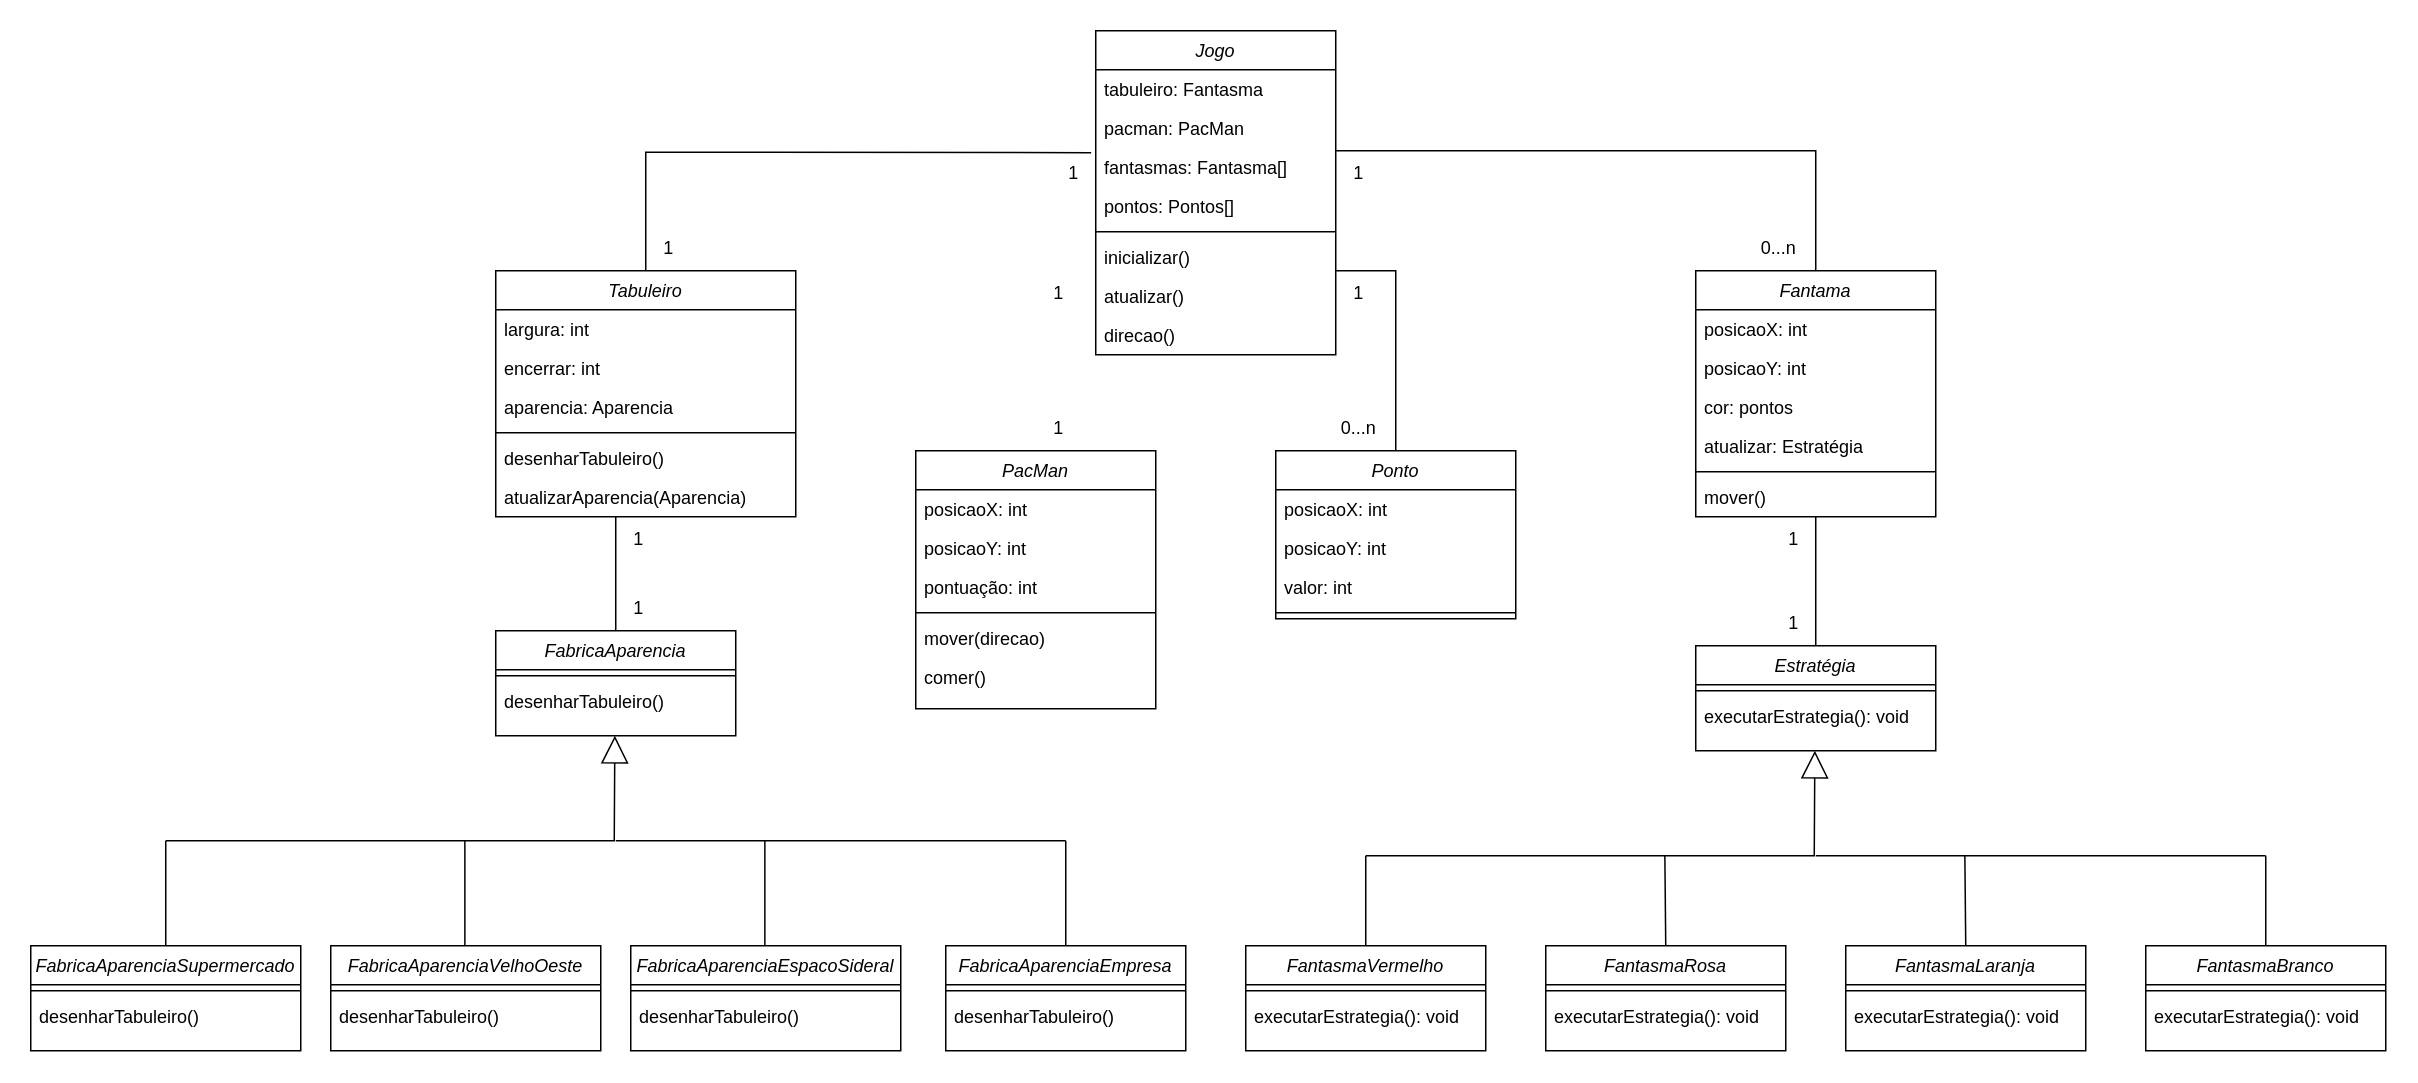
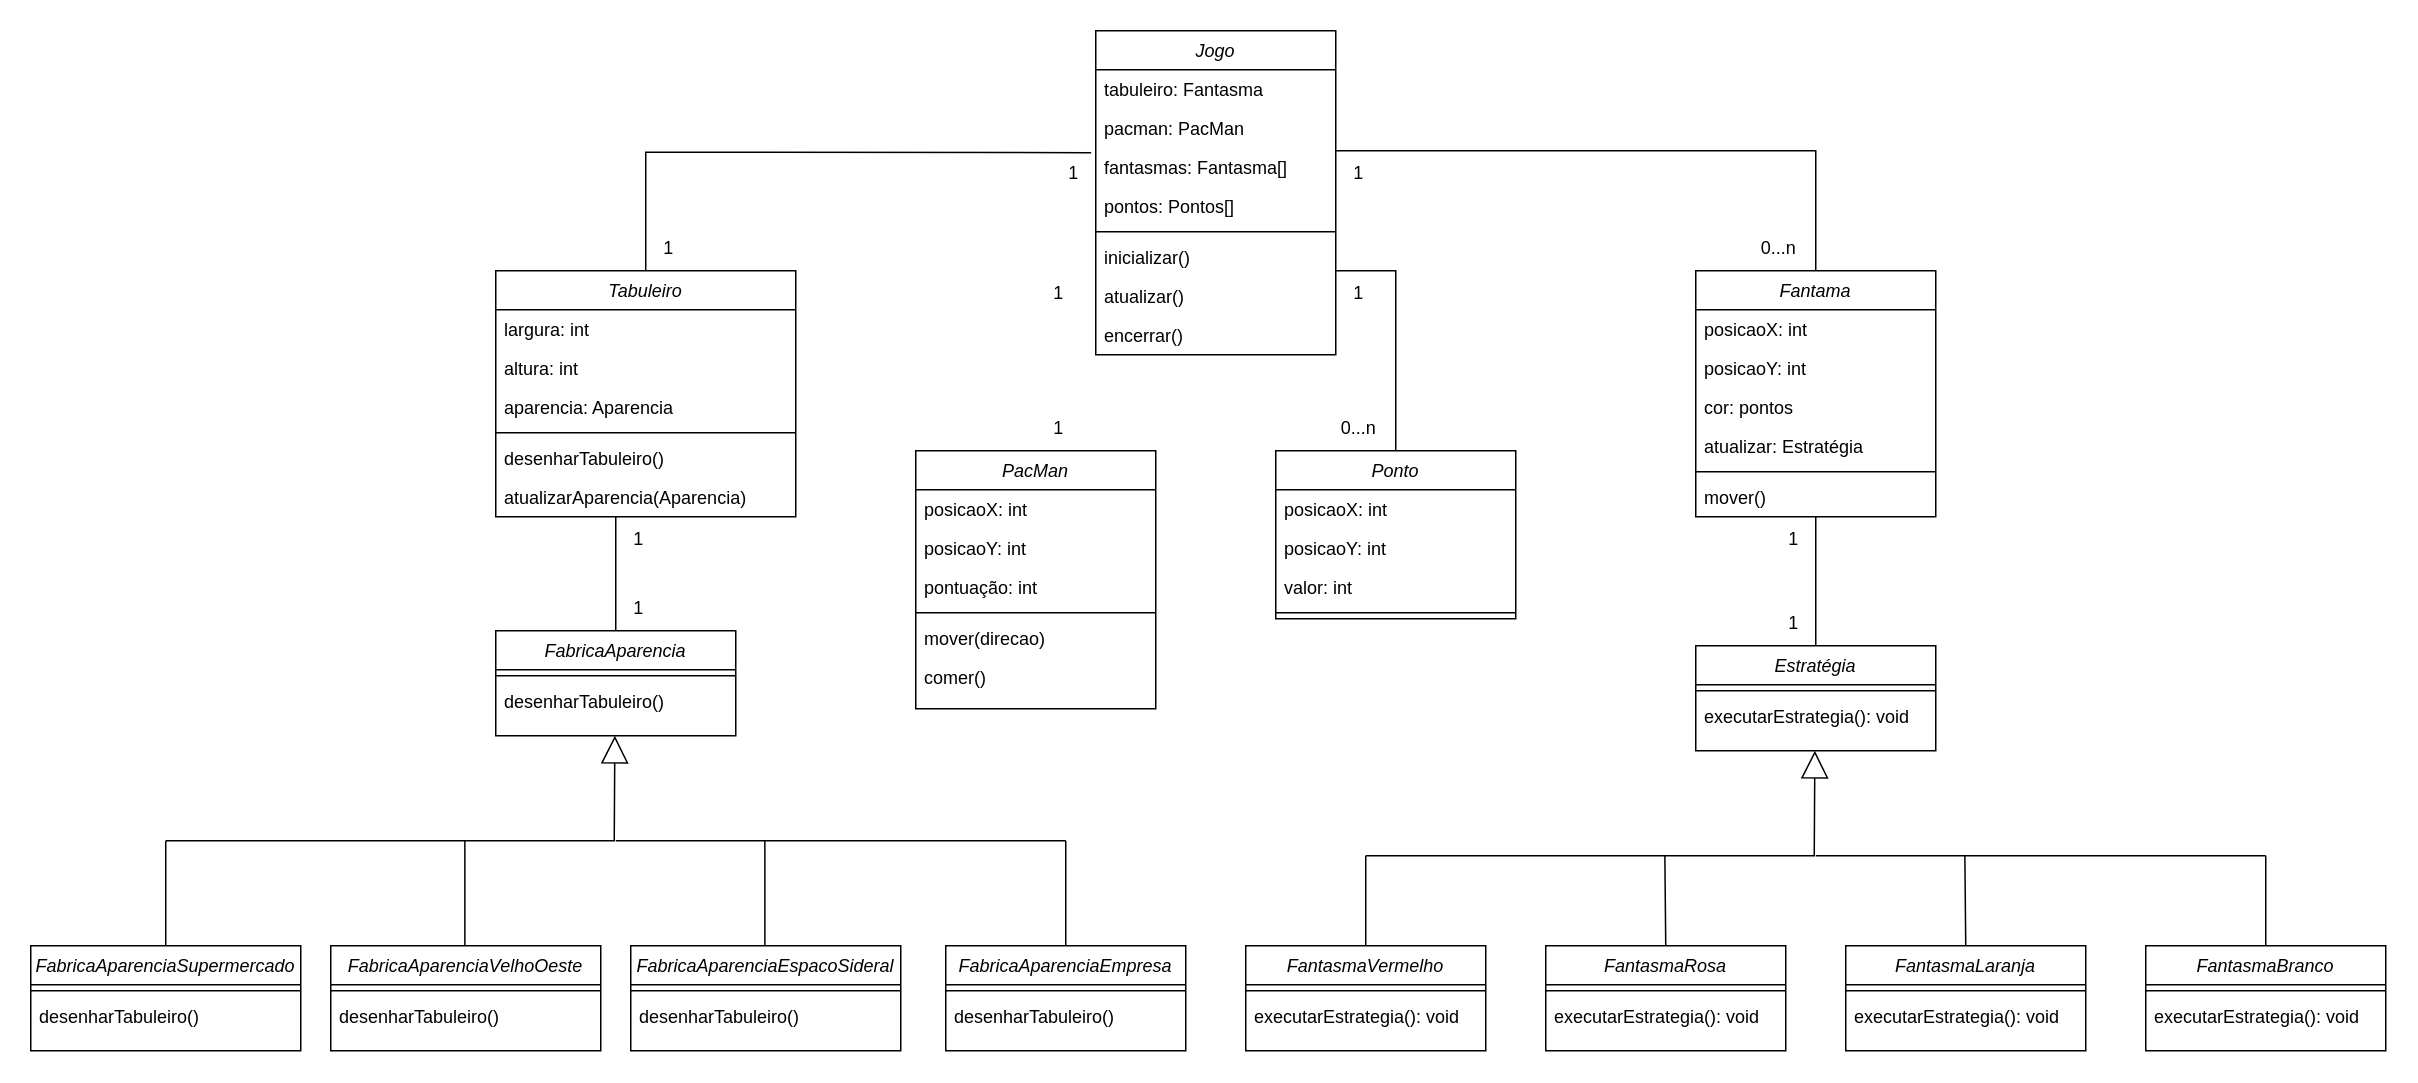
(1147, 336) -> (1154, 336)
(563, 369) -> (550, 369)
